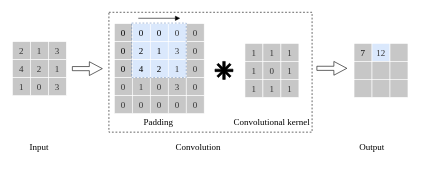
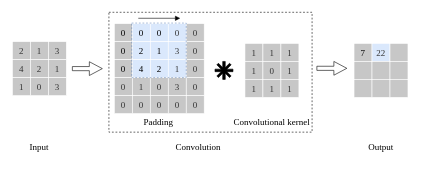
(381, 53) -> (381, 53)
(372, 147) -> (381, 147)
